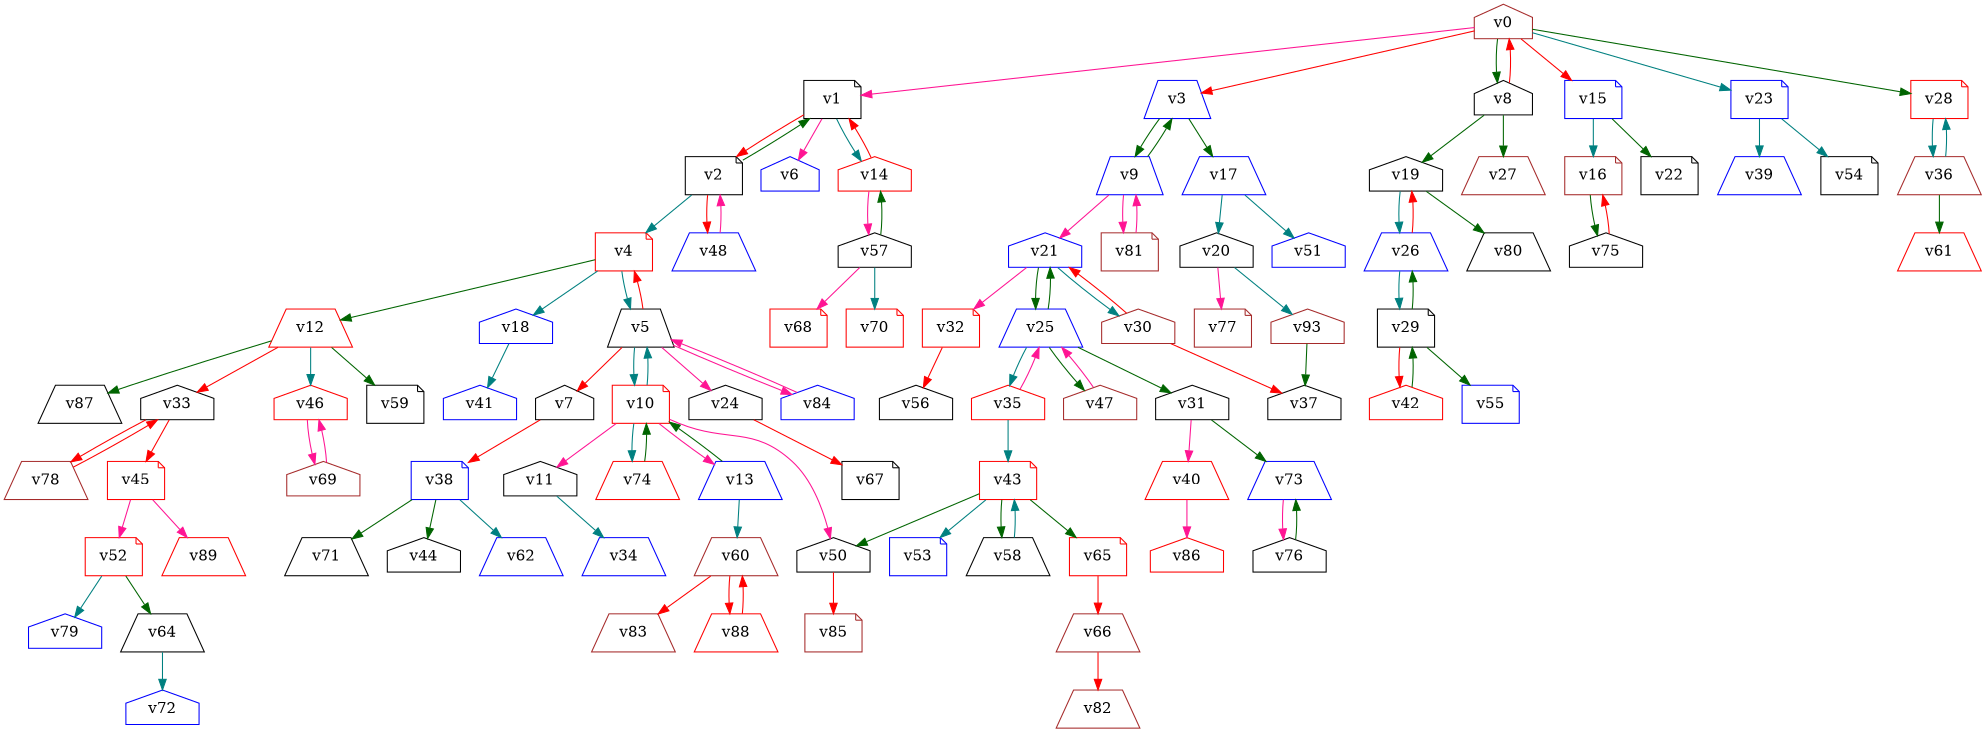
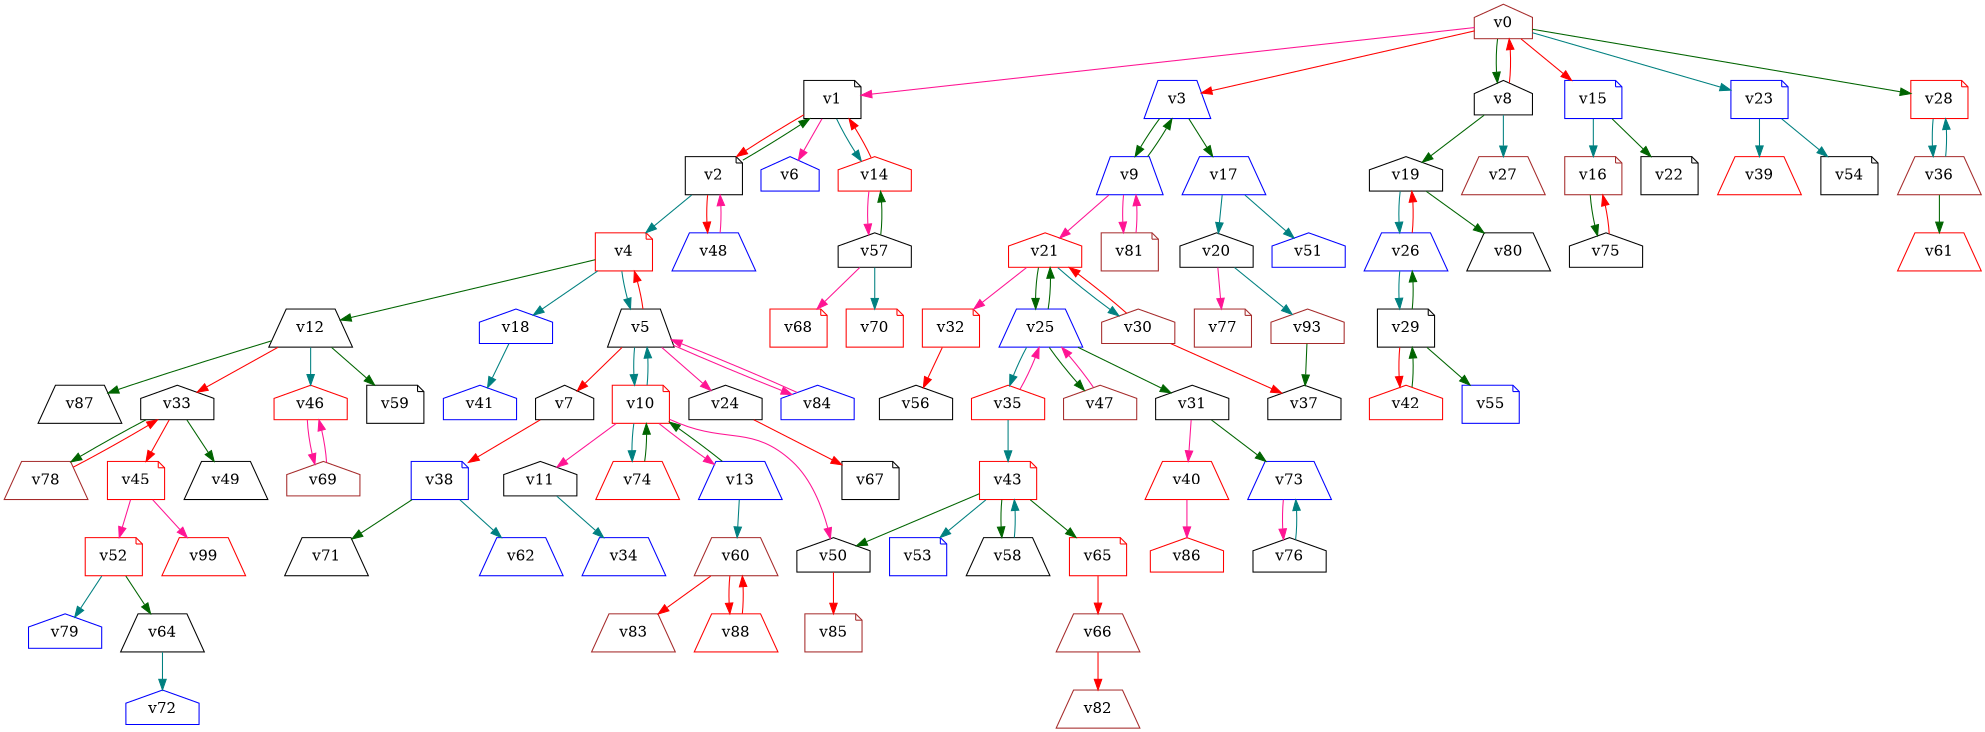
(1503, 130) -> (1503, 130)
(1759, 176) -> (1759, 176)
(1045, 252) -> (1045, 252)
(311, 328) -> (311, 328)
(113, 438) -> (113, 438)
none -> (226, 480)
(1297, 525) -> (1297, 525)
(204, 557) -> (204, 557)
(424, 557) -> none
